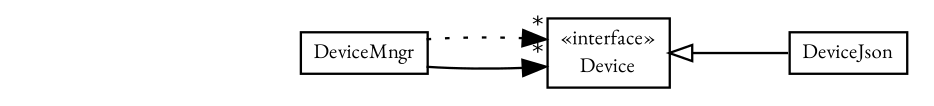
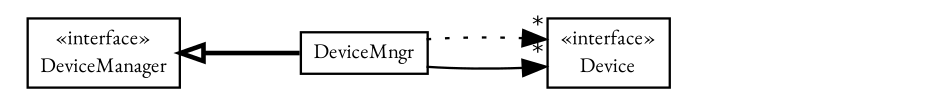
none -> (104, 53)
(847, 53) -> none
